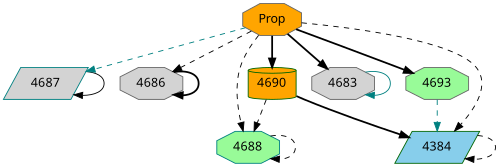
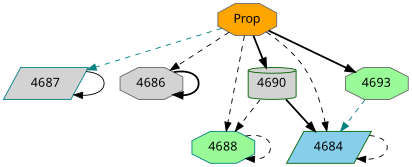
(272, 83) -> (272, 83)
(343, 83) -> none
(437, 147) -> (329, 147)
